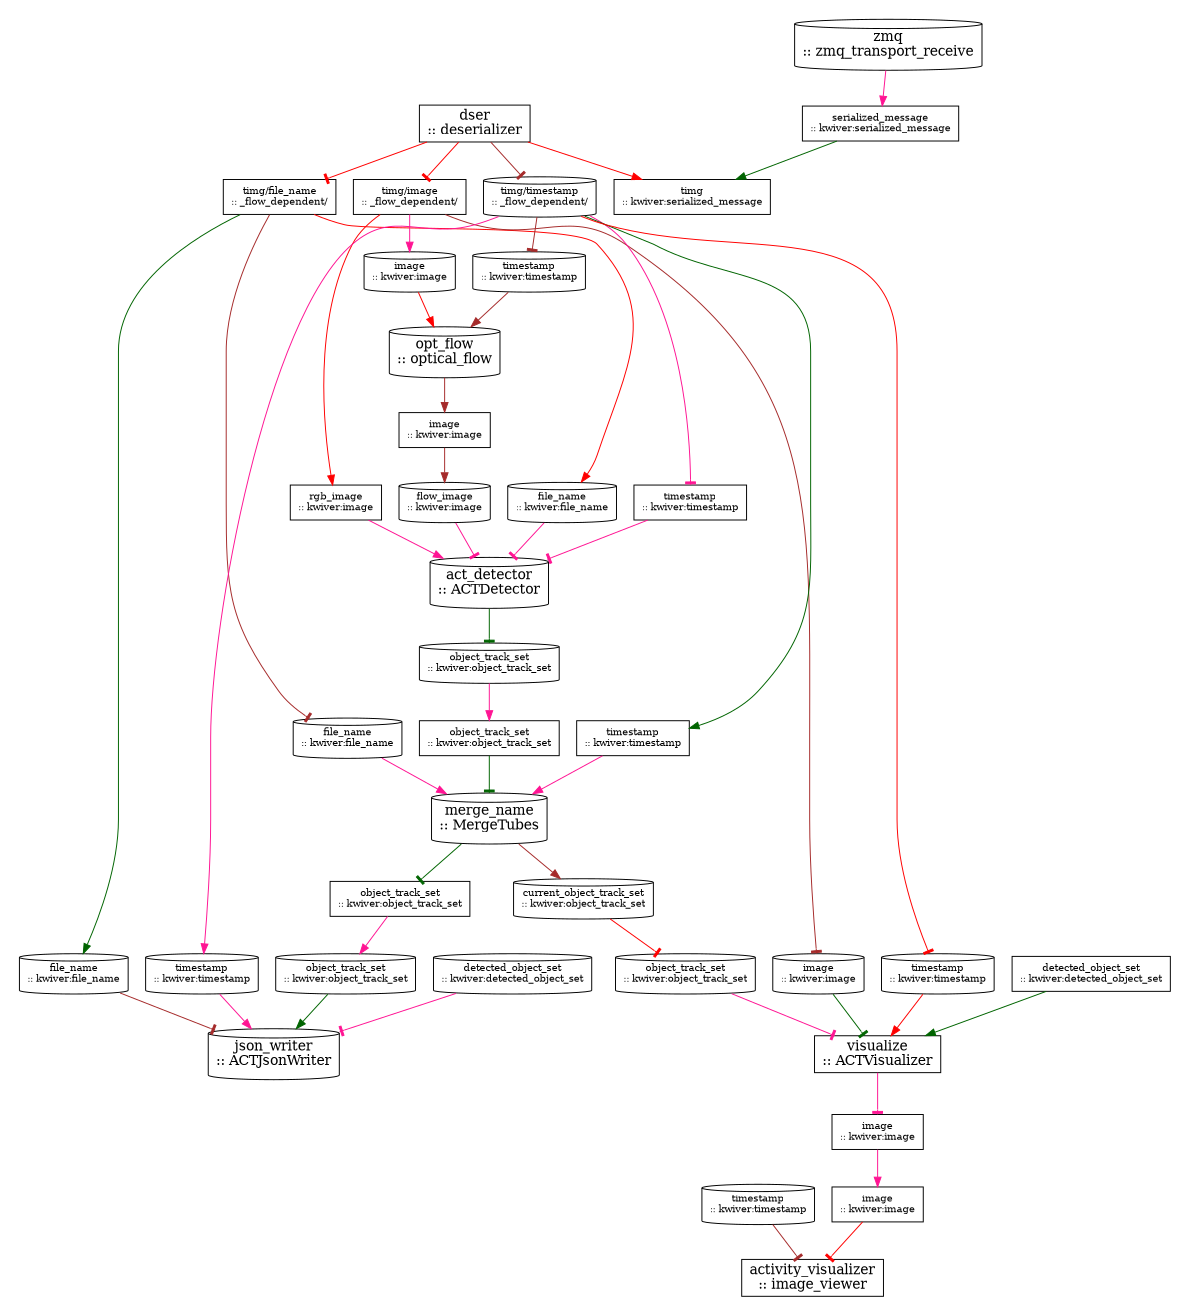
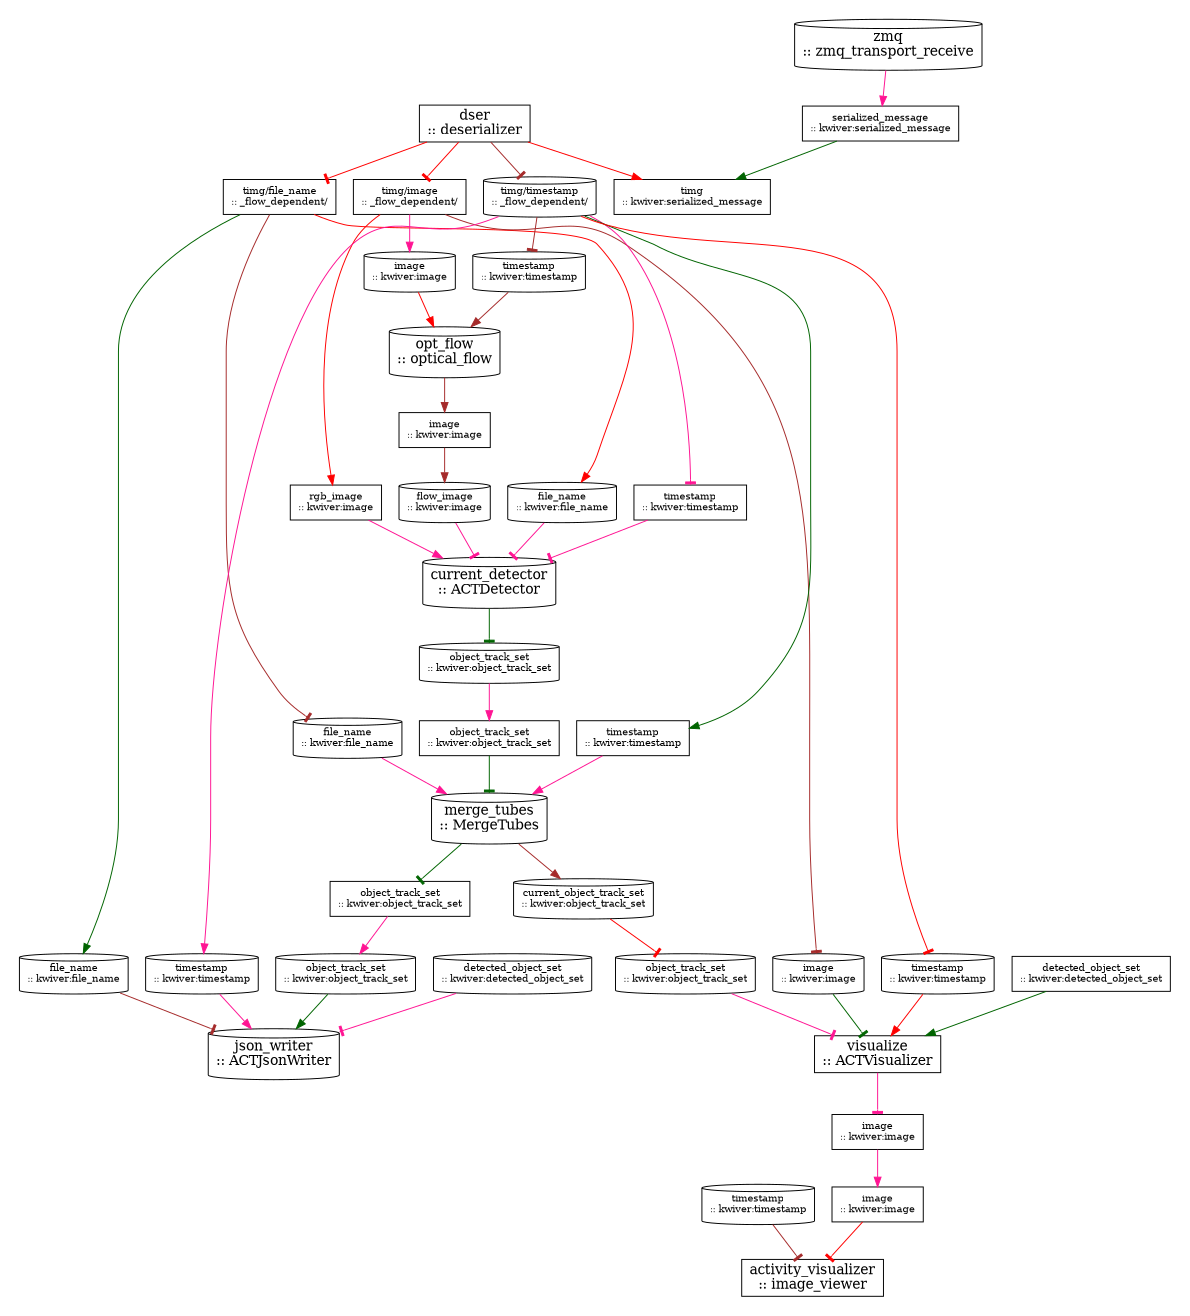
(489, 583) -> (489, 583)
(489, 818) -> (489, 818)
